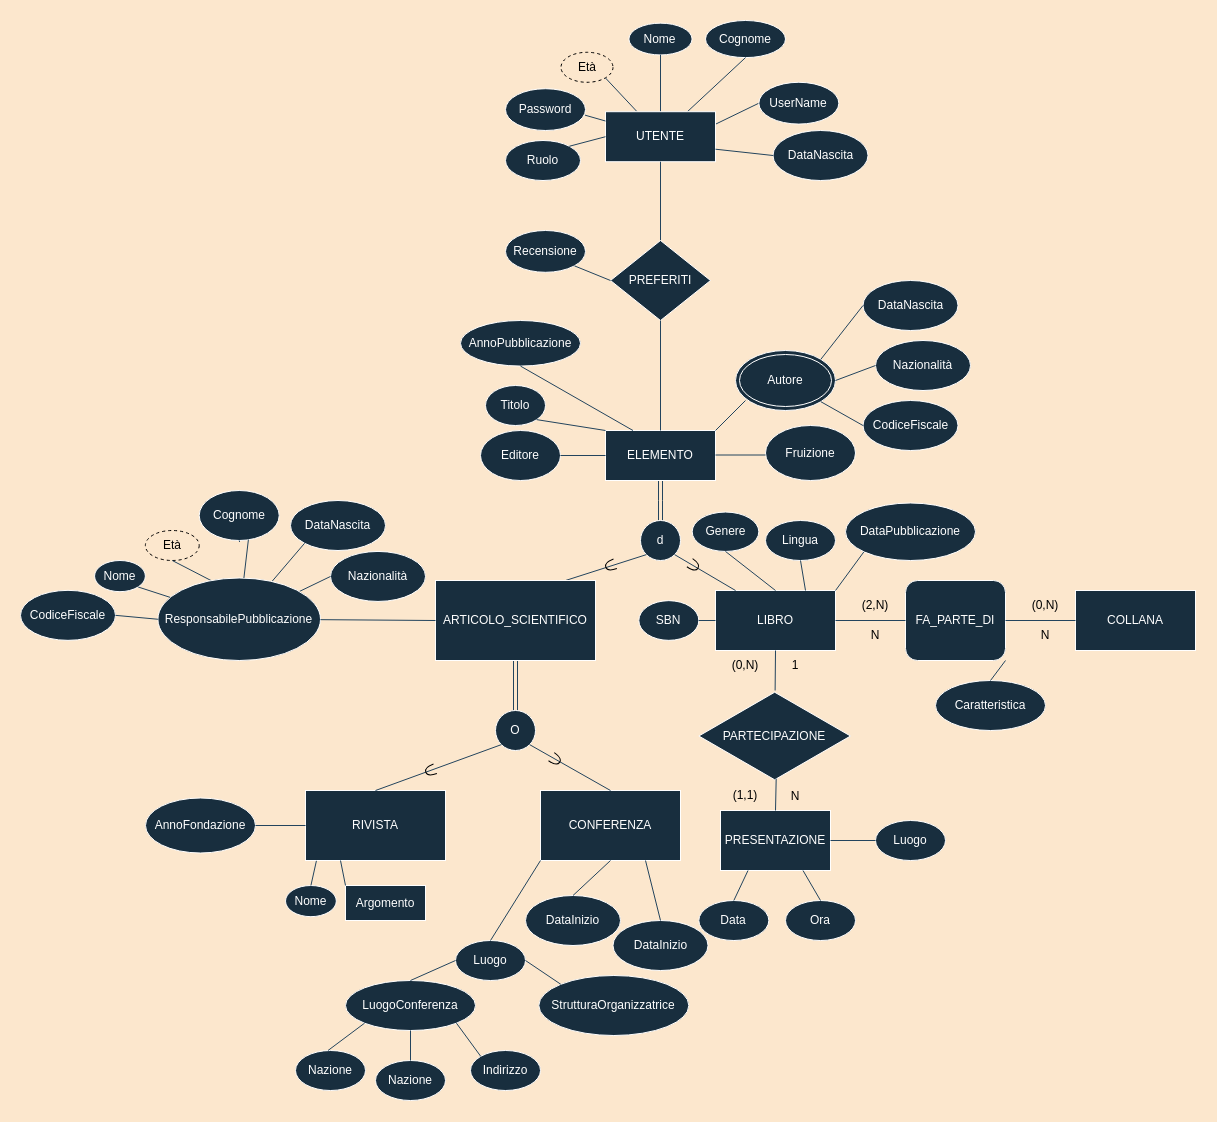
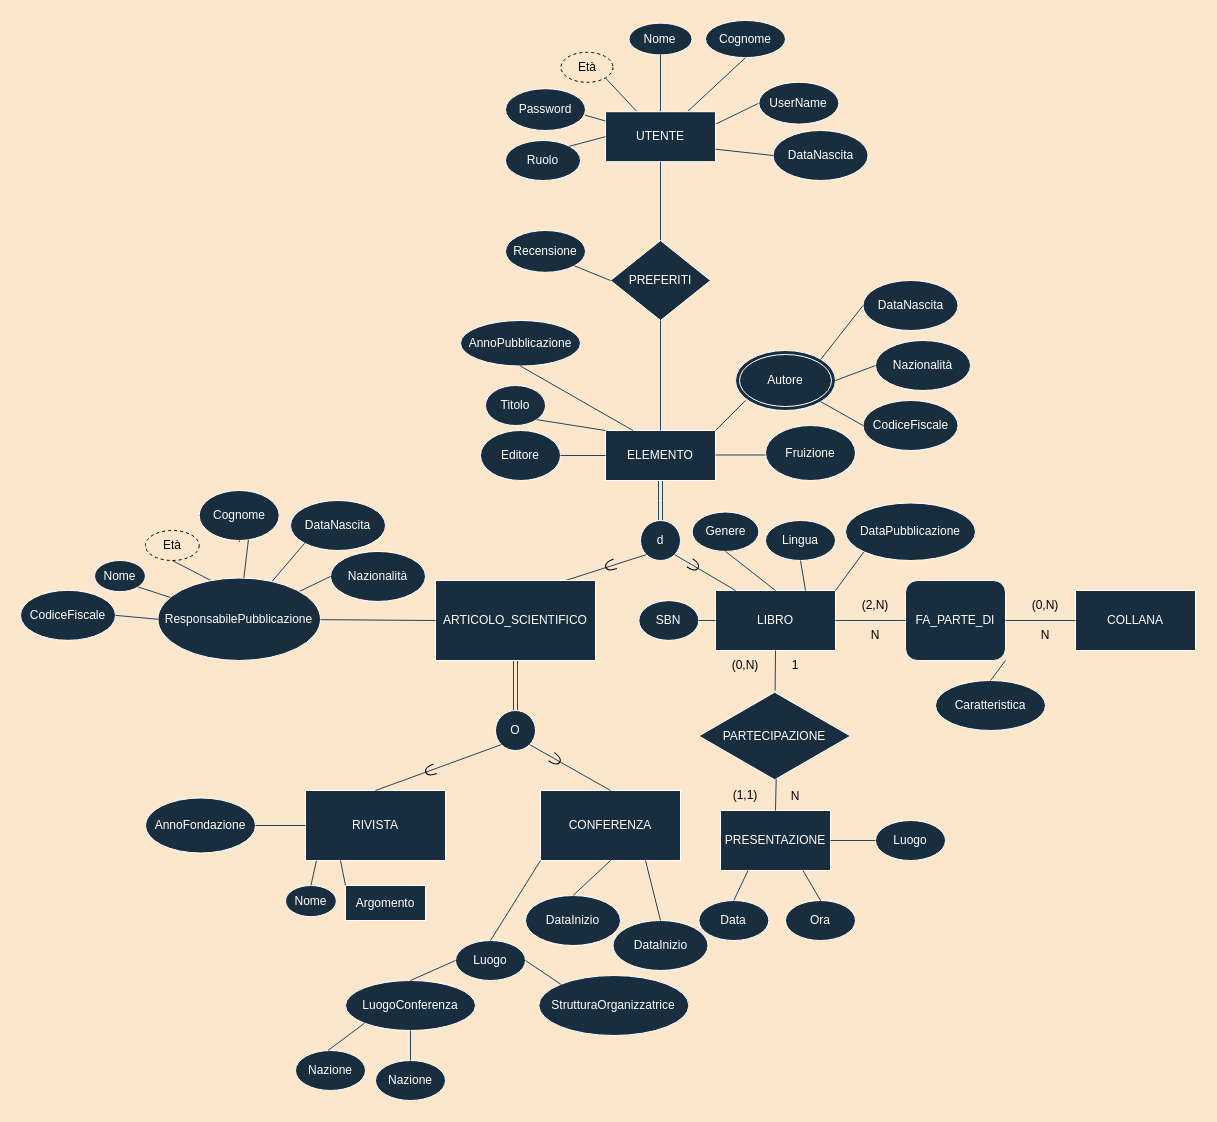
(469, 1040) -> none
(506, 1071) -> none
